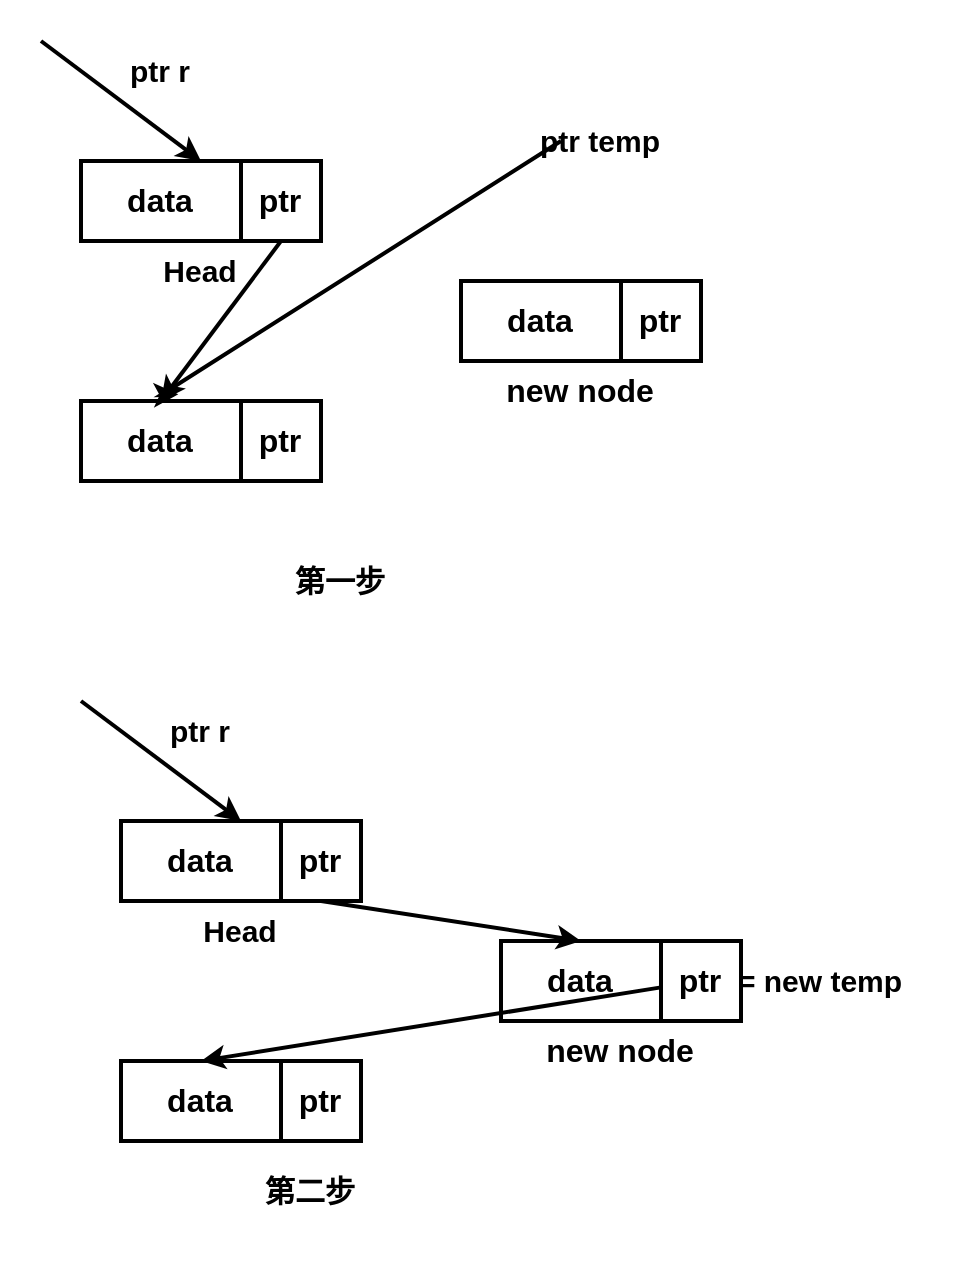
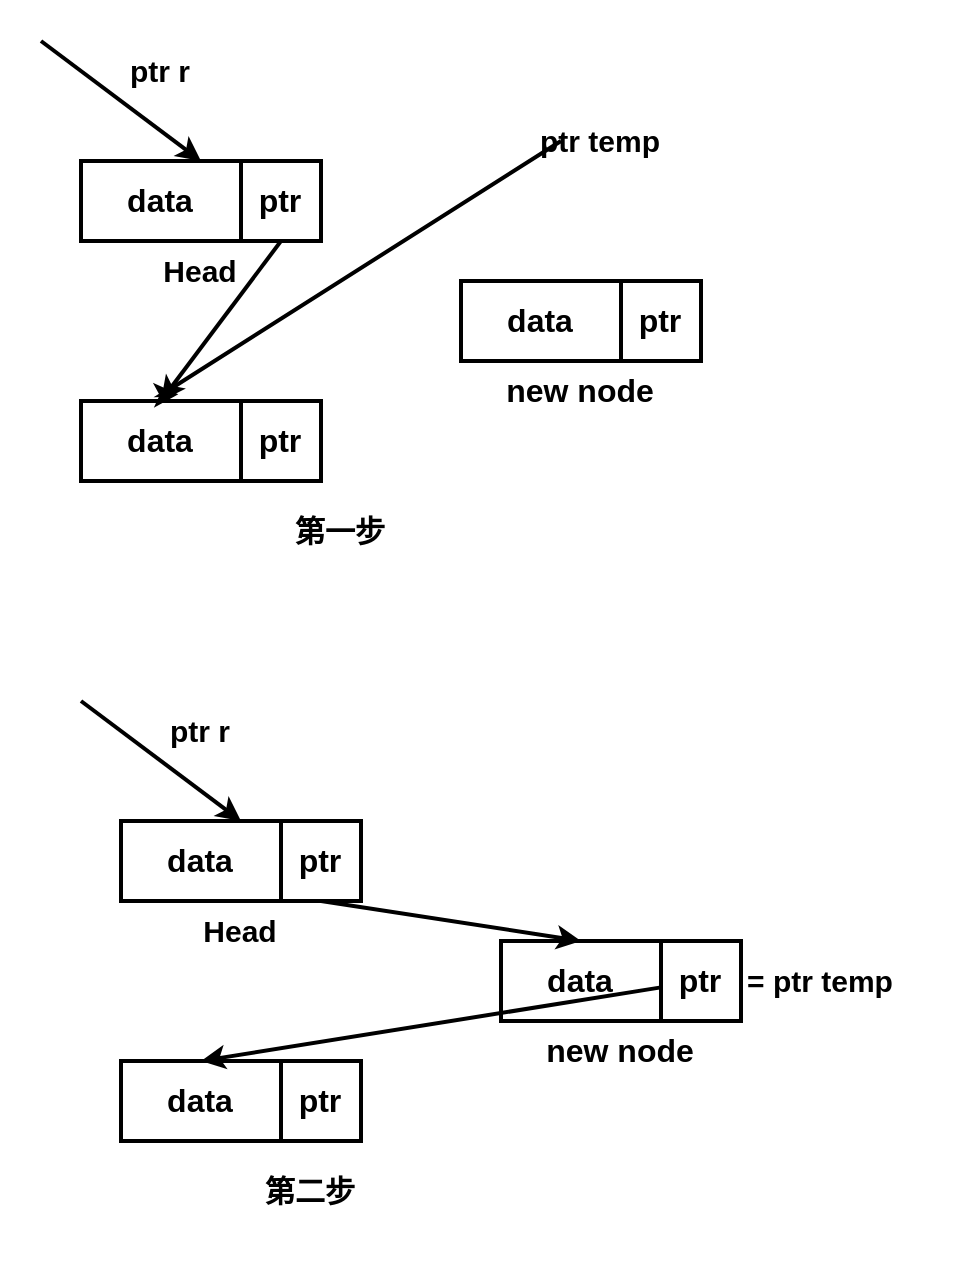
(341, 581) -> (341, 531)
(821, 981) -> (821, 981)
